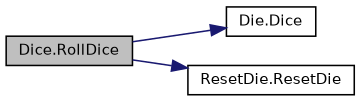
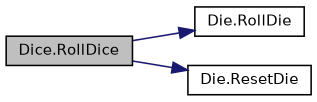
(271, 22) -> (250, 22)
(271, 80) -> (250, 80)
